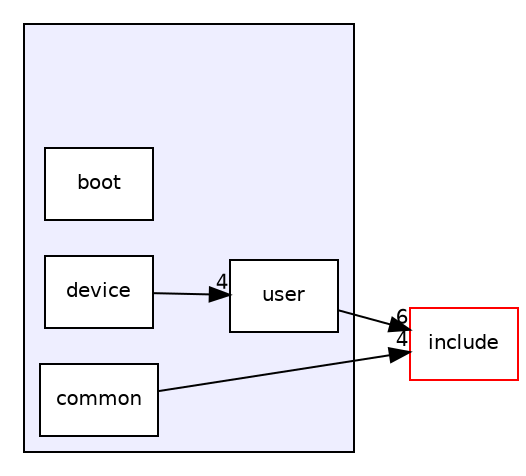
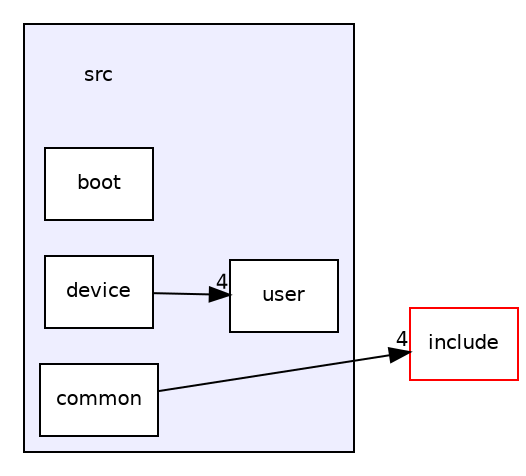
none -> (99, 76)
(367, 318) -> none
